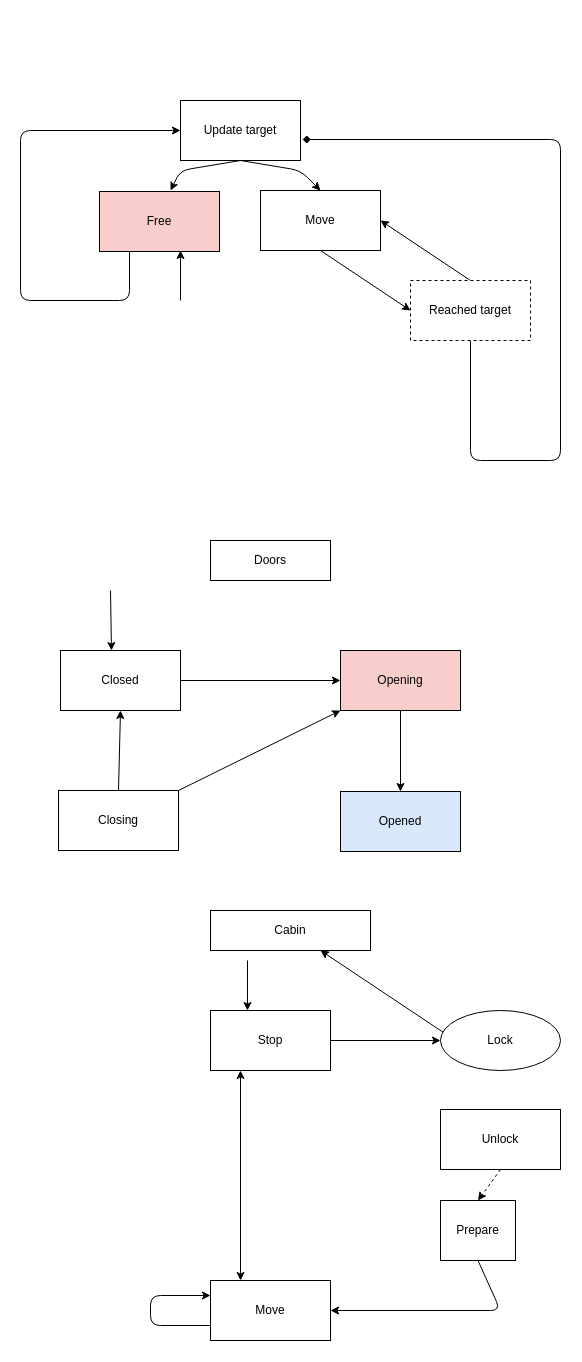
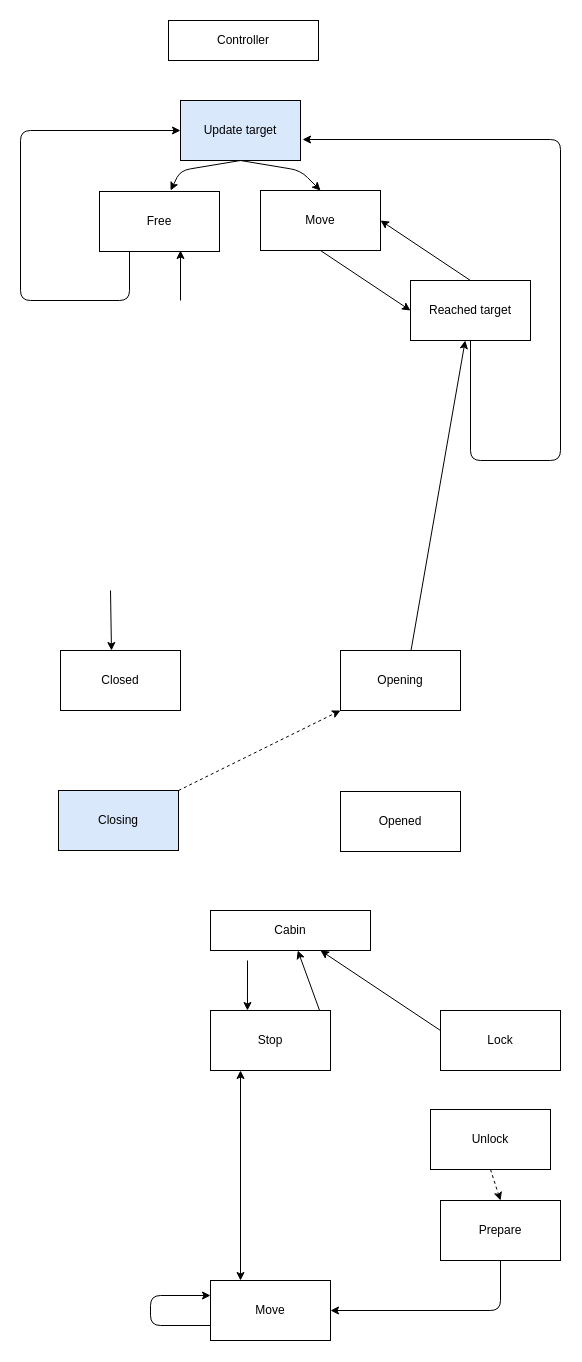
none -> (244, 41)
(241, 131) -> (241, 131)
(311, 140) -> (311, 140)
(160, 222) -> (160, 222)
(471, 311) -> (471, 311)
(271, 561) -> none
(257, 681) -> none
(401, 681) -> (401, 681)
(401, 748) -> (437, 500)
(258, 751) -> (258, 751)
(119, 754) -> none
(119, 821) -> (119, 821)
(401, 822) -> (401, 822)
(382, 1041) -> (310, 984)
(501, 1041) -> (501, 1041)
(501, 1140) -> (491, 1140)
(478, 1231) -> (501, 1231)
